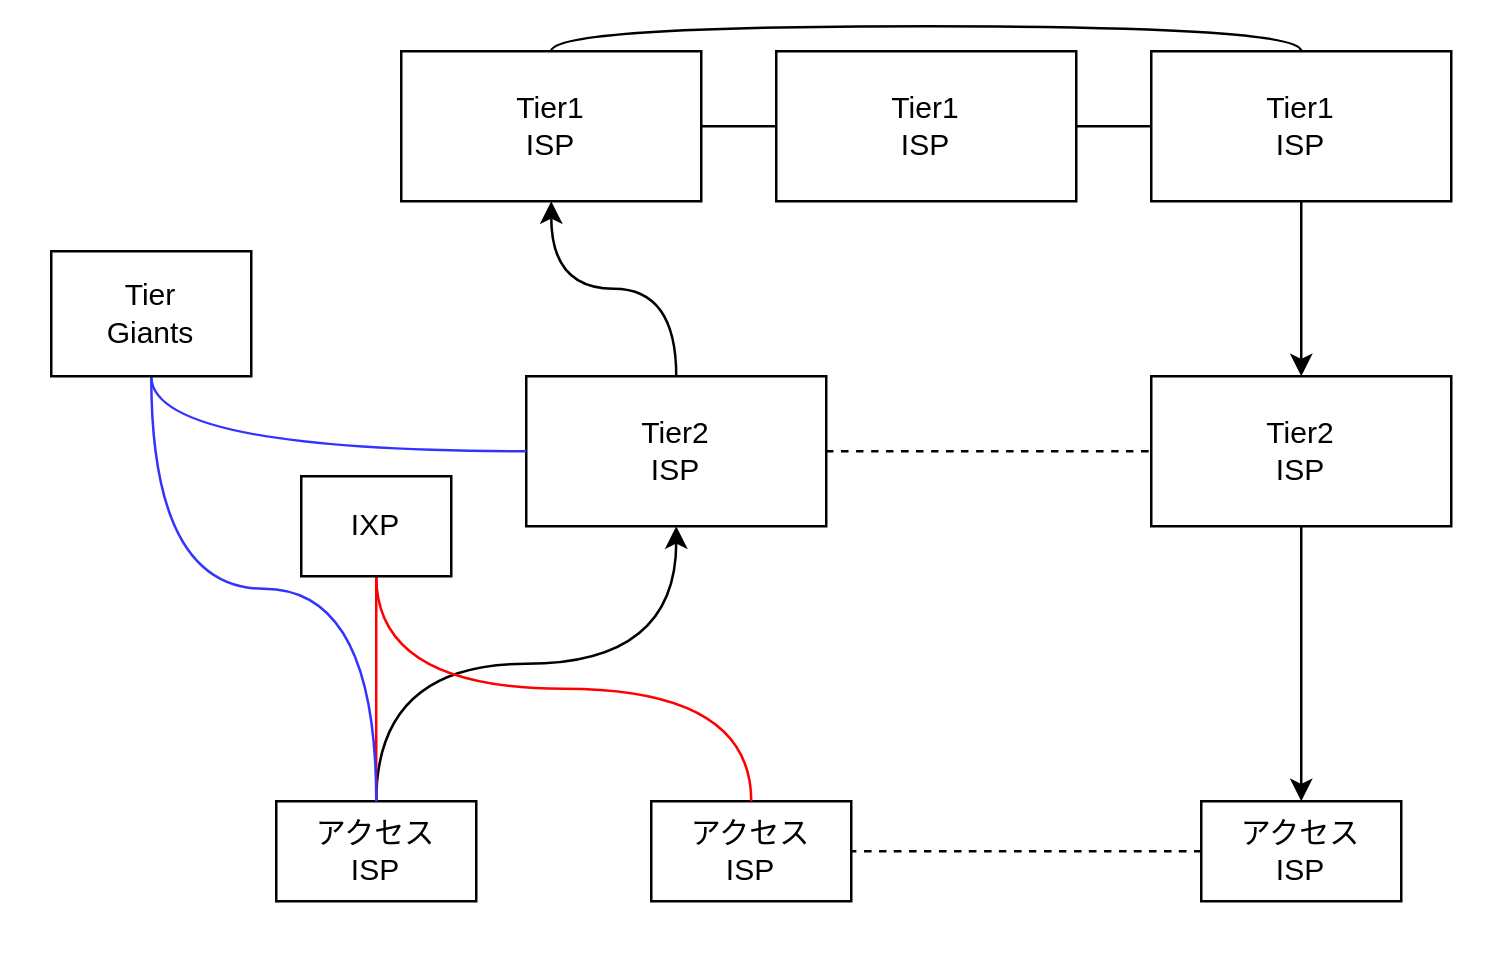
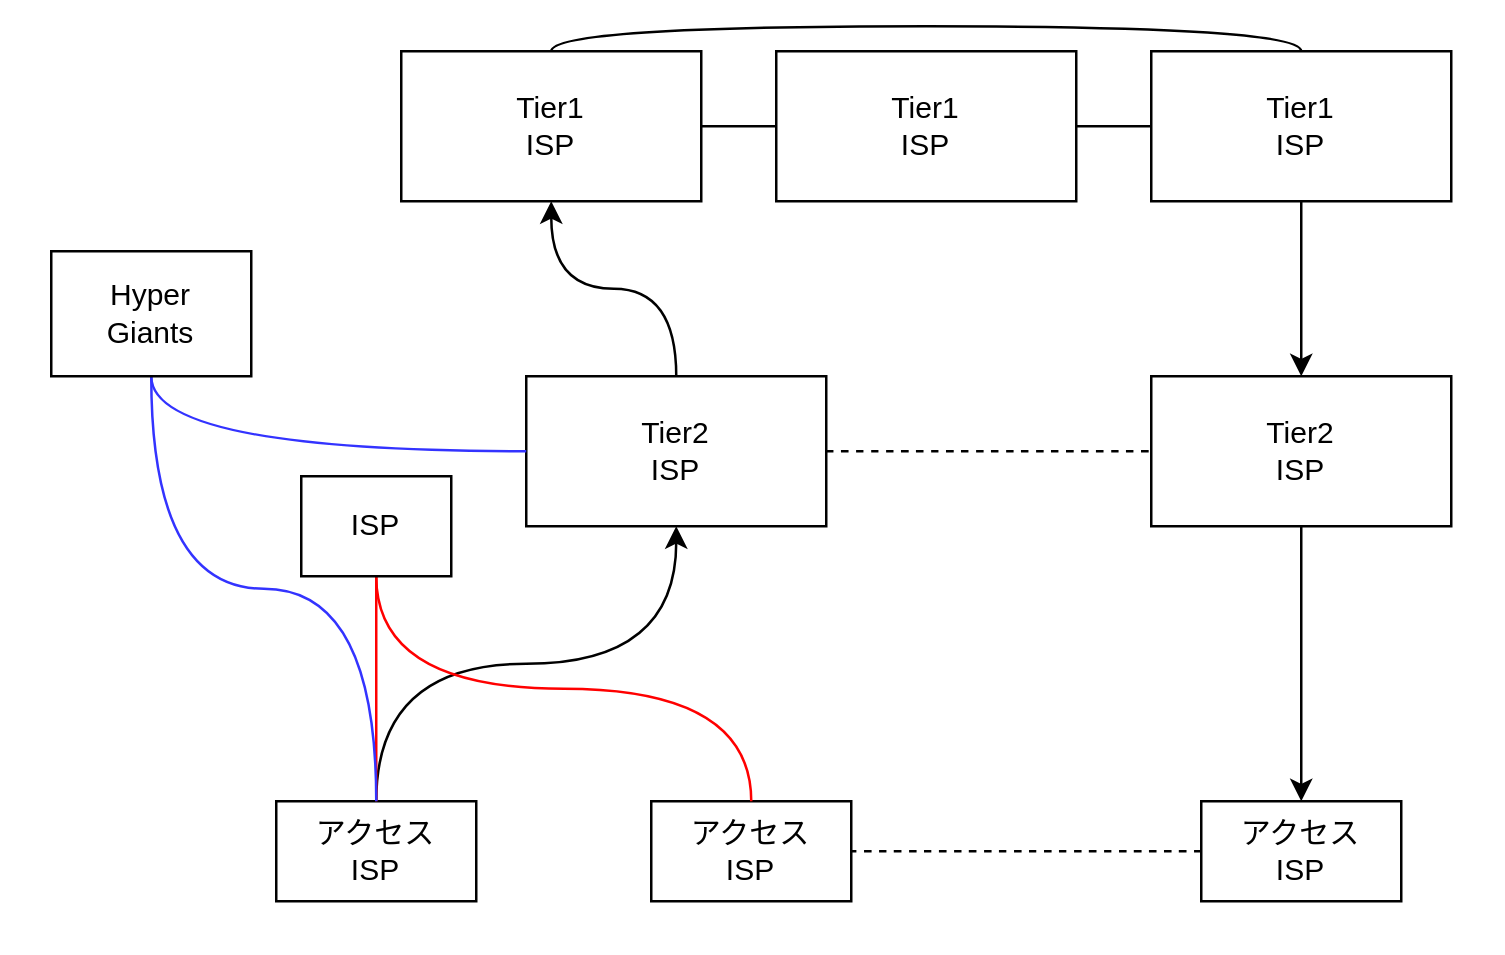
(151, 314) -> (151, 314)
(376, 526) -> (376, 526)
